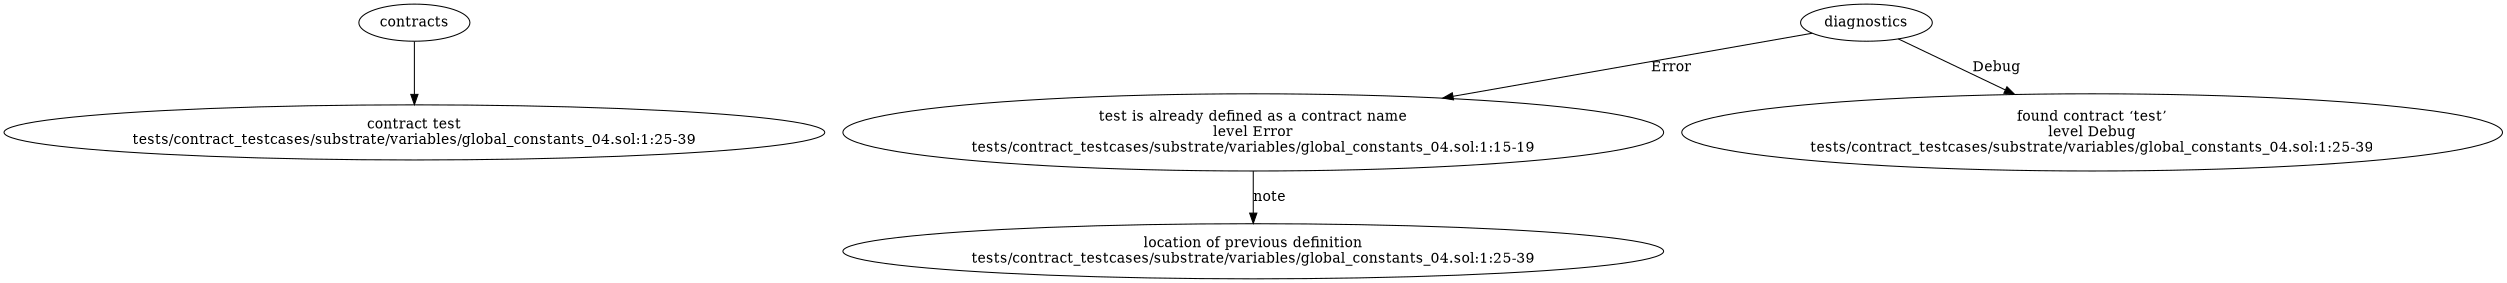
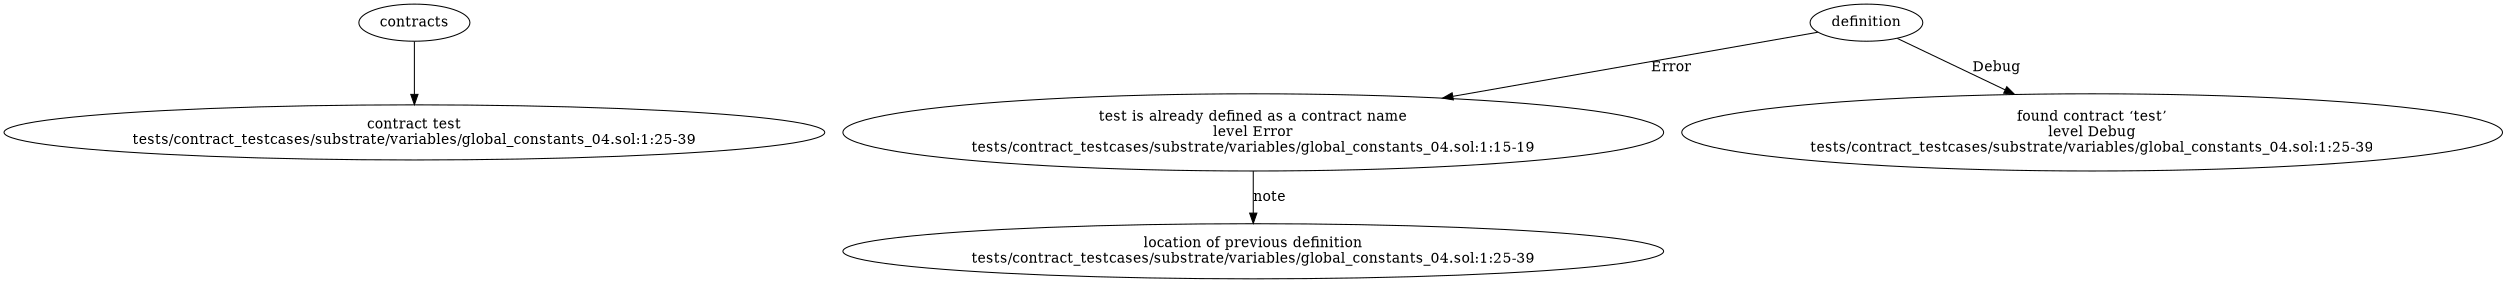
(1866, 23) -> (1866, 23)
